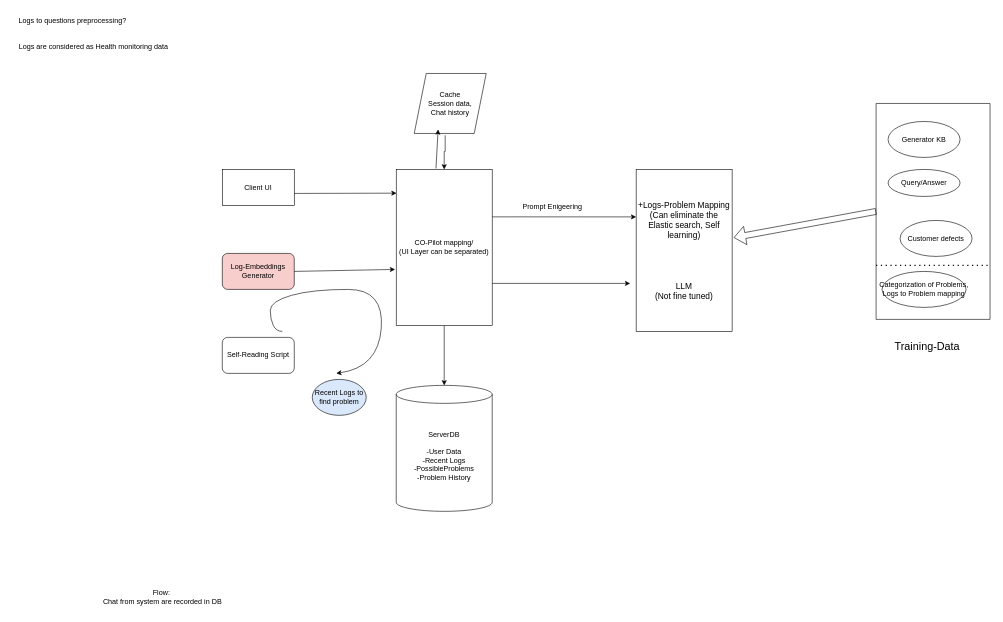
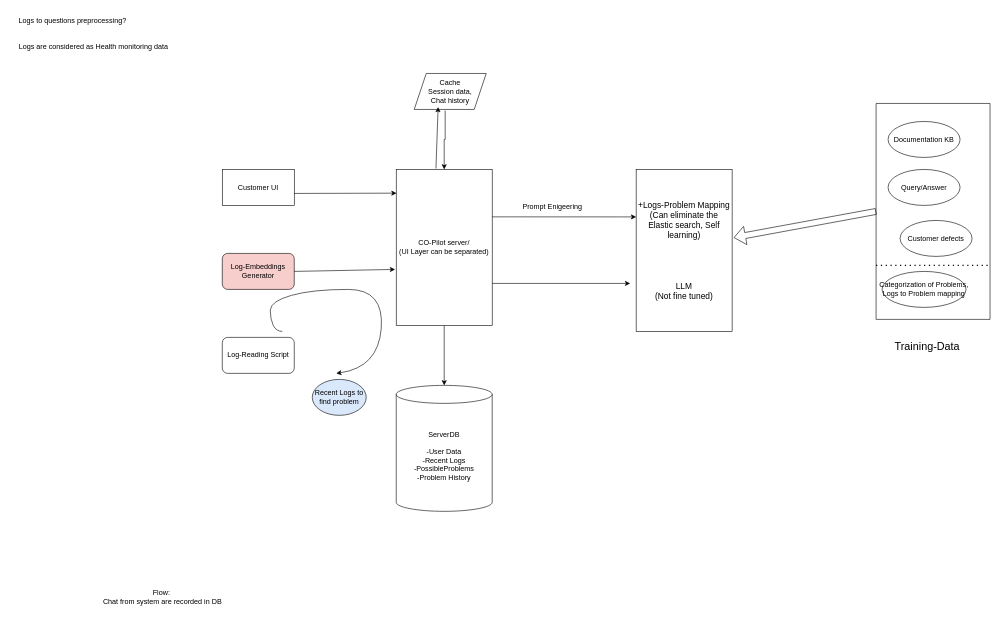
(450, 104) -> (450, 92)
(924, 140) -> (924, 140)
(924, 183) -> (924, 188)
(258, 188) -> (258, 188)
(444, 248) -> (444, 248)
(258, 356) -> (258, 356)
